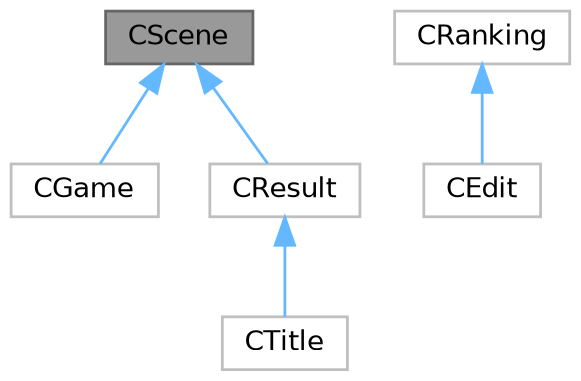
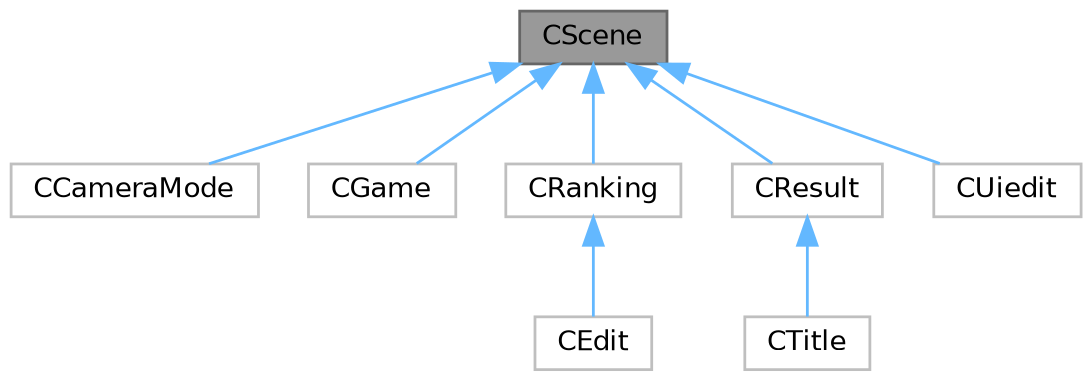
none -> (593, 128)
none -> (135, 190)
none -> (1007, 190)
